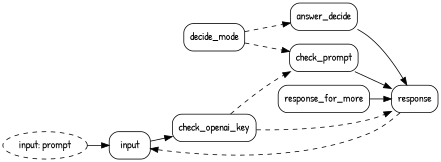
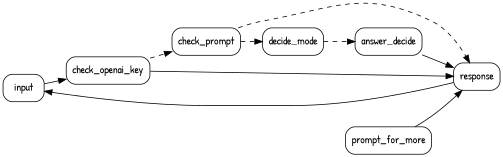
(263, 47) -> (248, 42)
(370, 78) -> (360, 4)
(324, 99) -> (389, 141)
(321, 127) -> (298, 74)
(45, 145) -> none
(283, 153) -> (253, 106)
